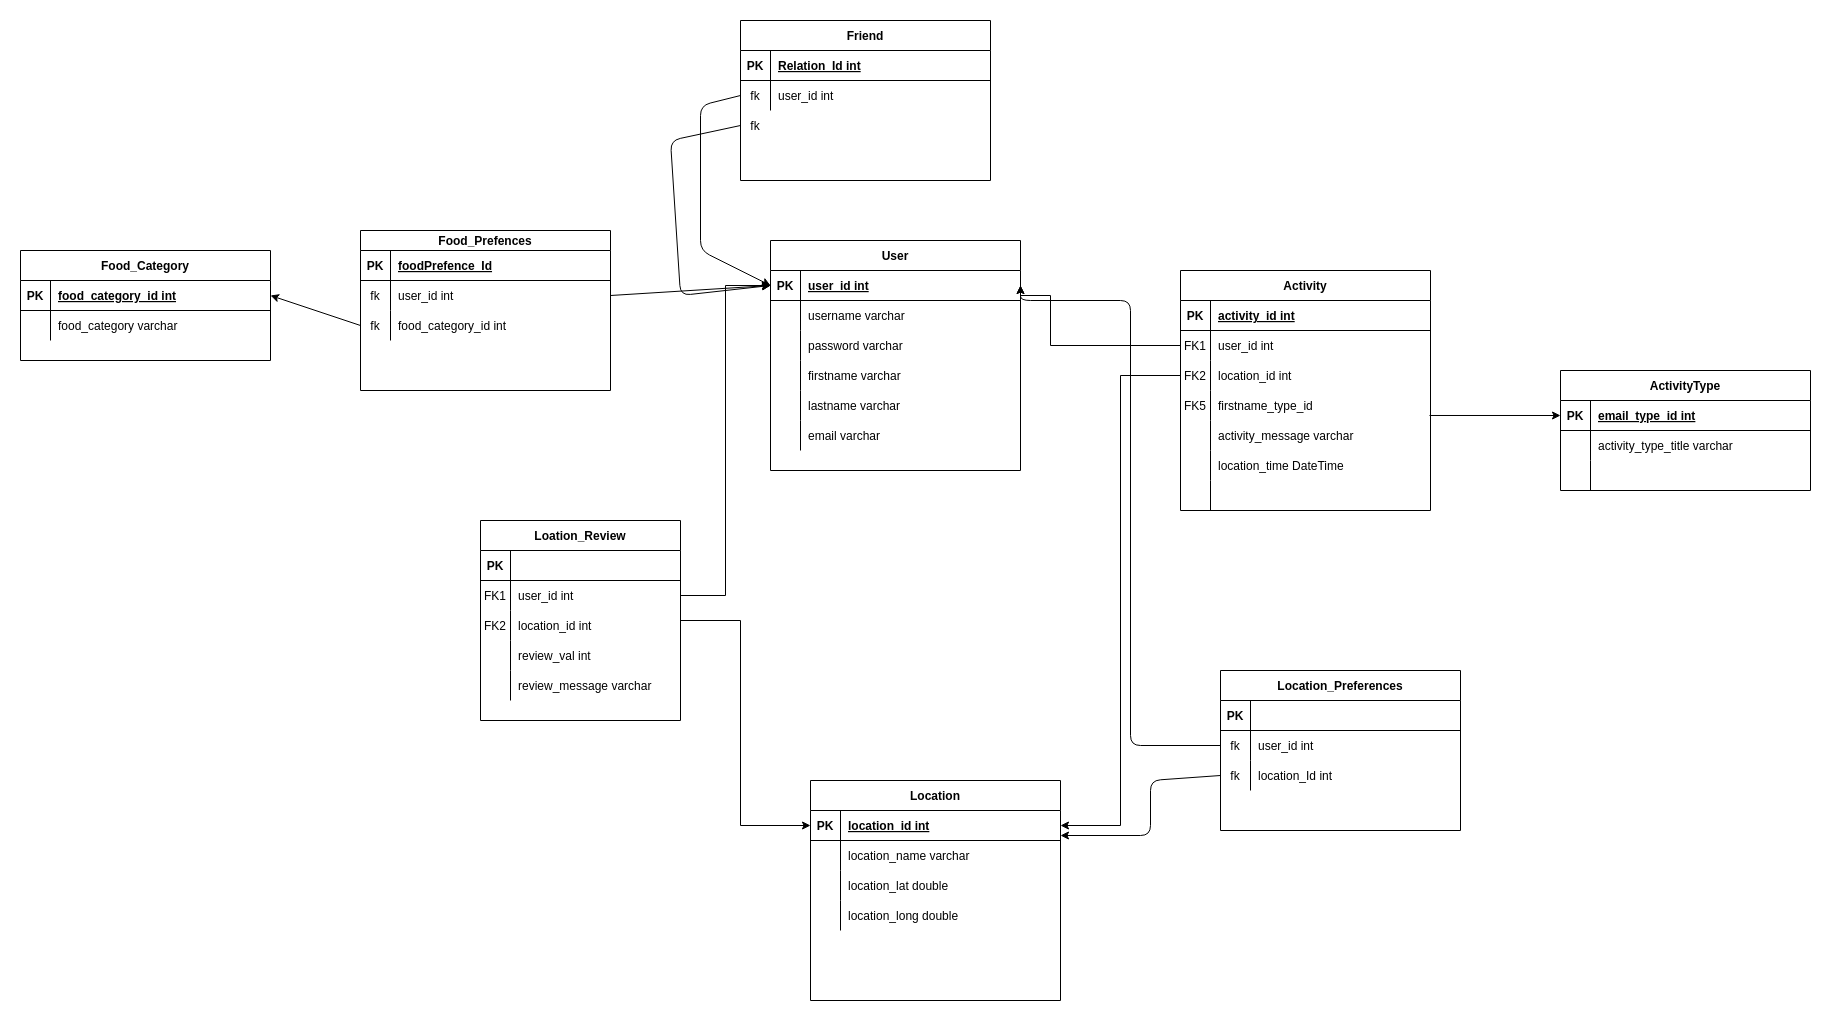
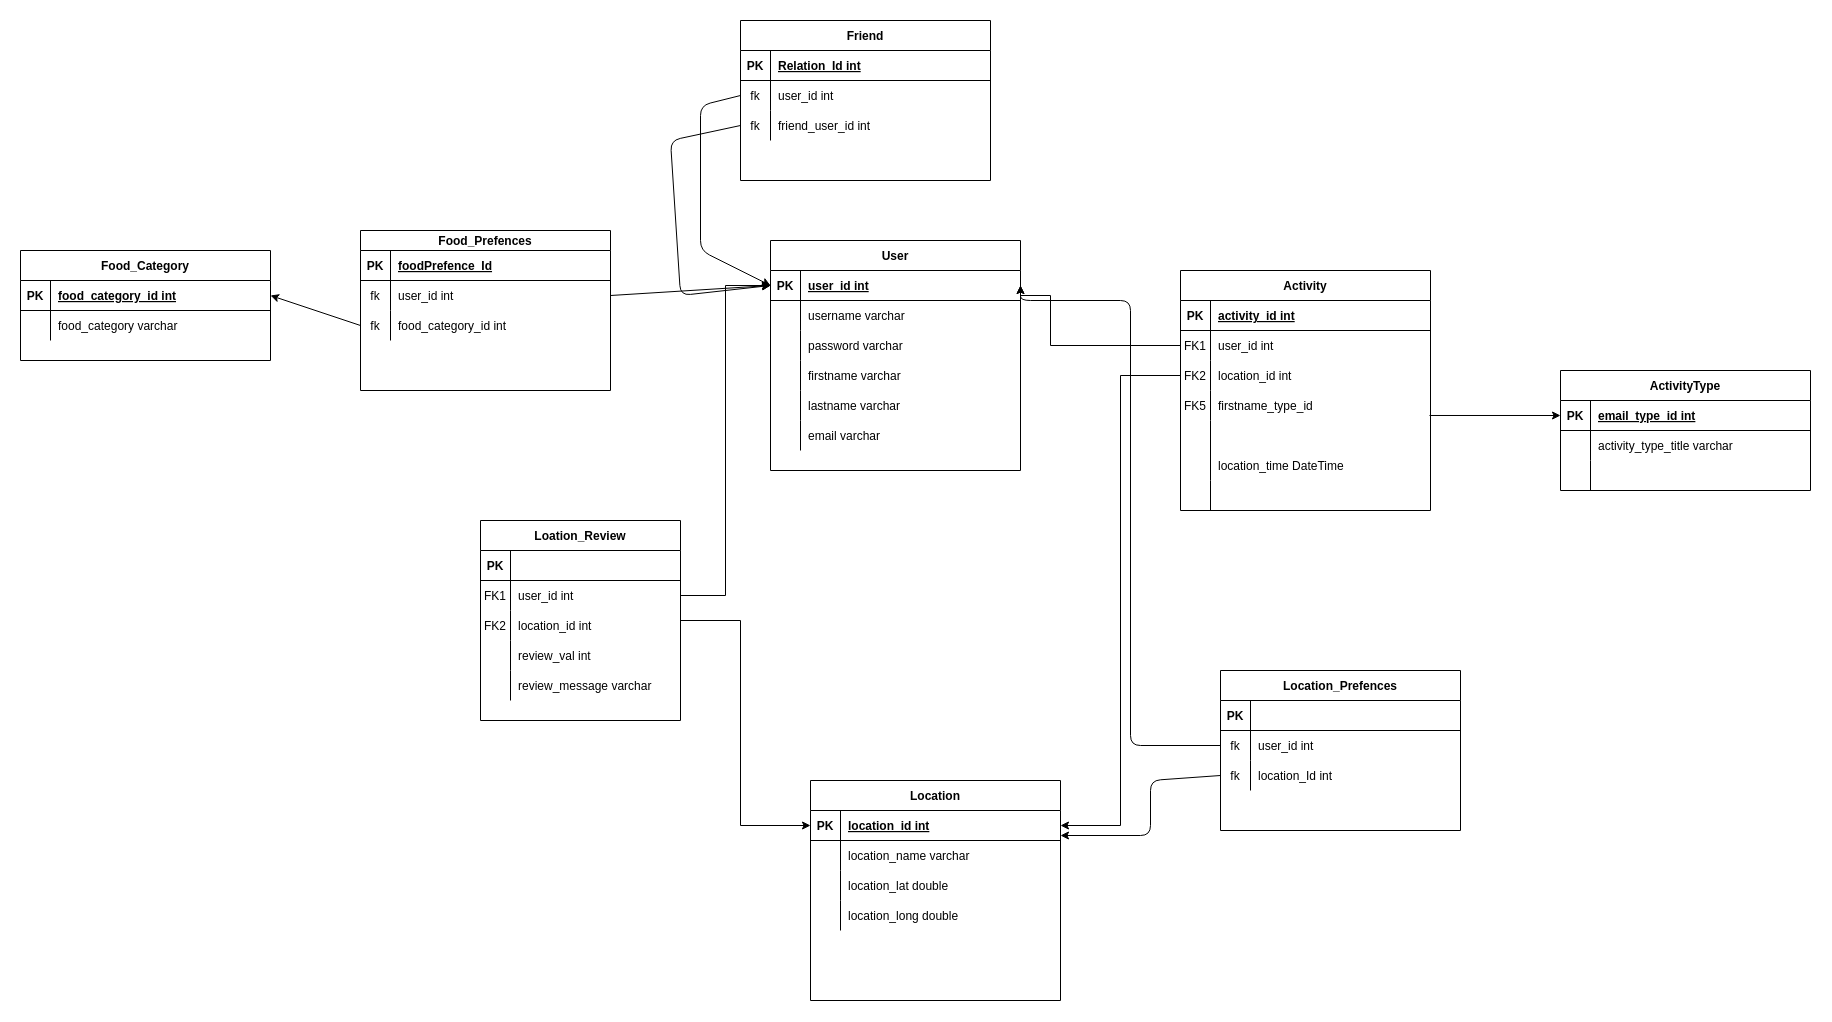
none -> (881, 126)
(1321, 436) -> none
(1340, 686) -> (1340, 686)
